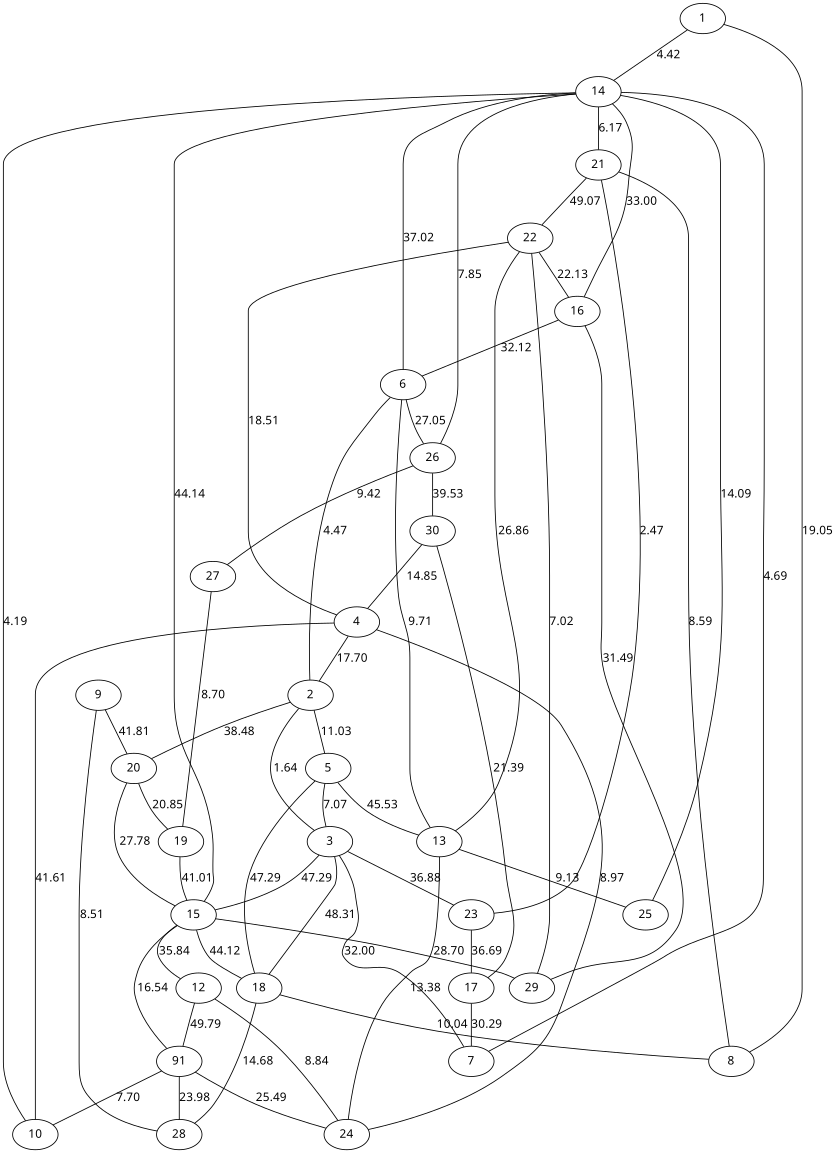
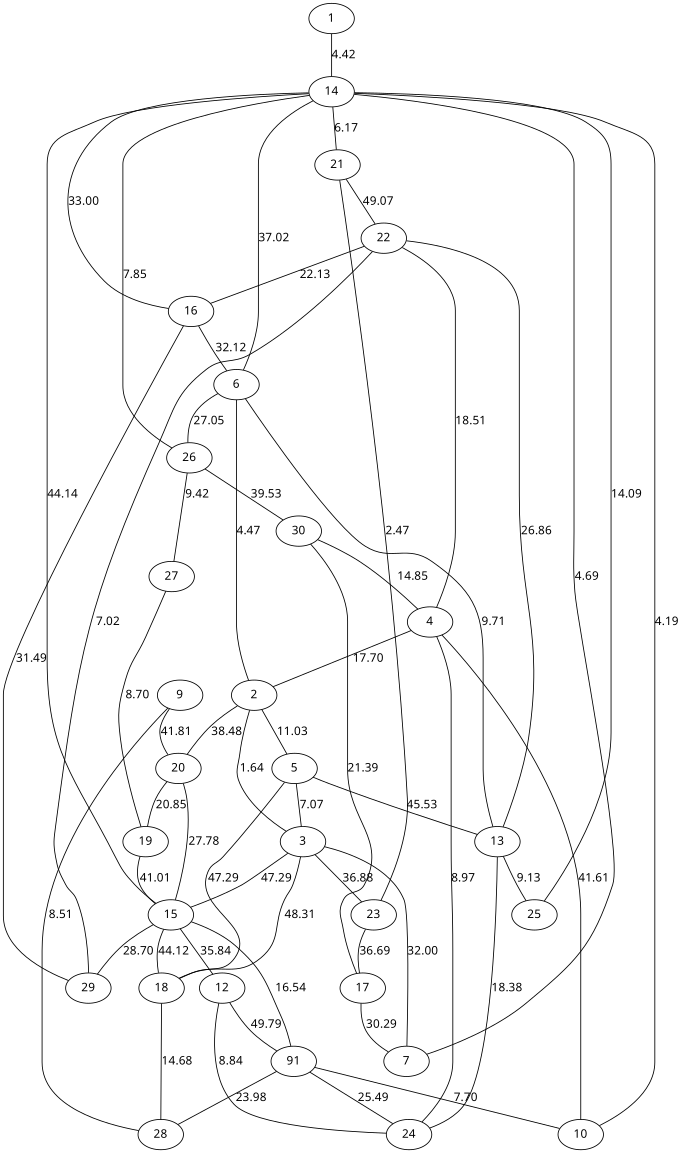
(425, 988) -> (507, 988)
(731, 1061) -> none
